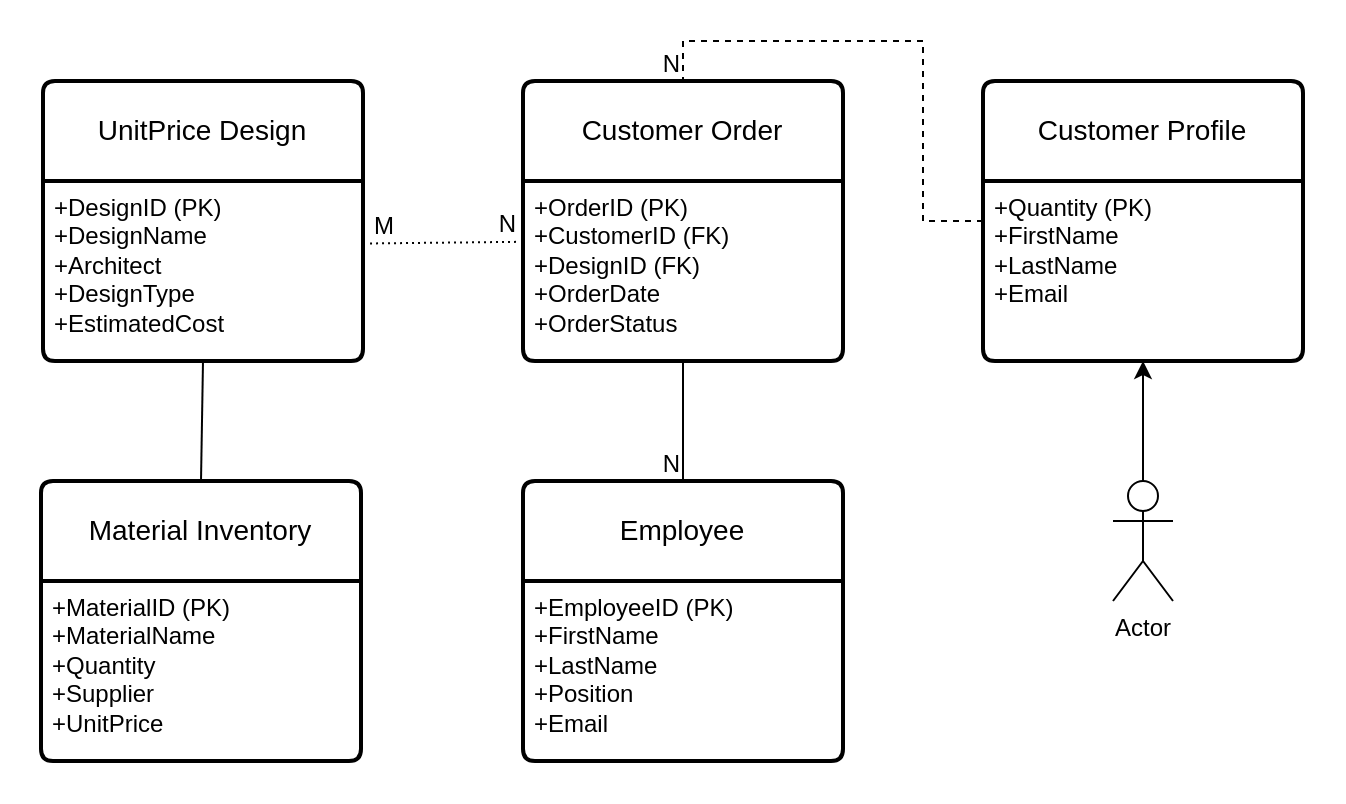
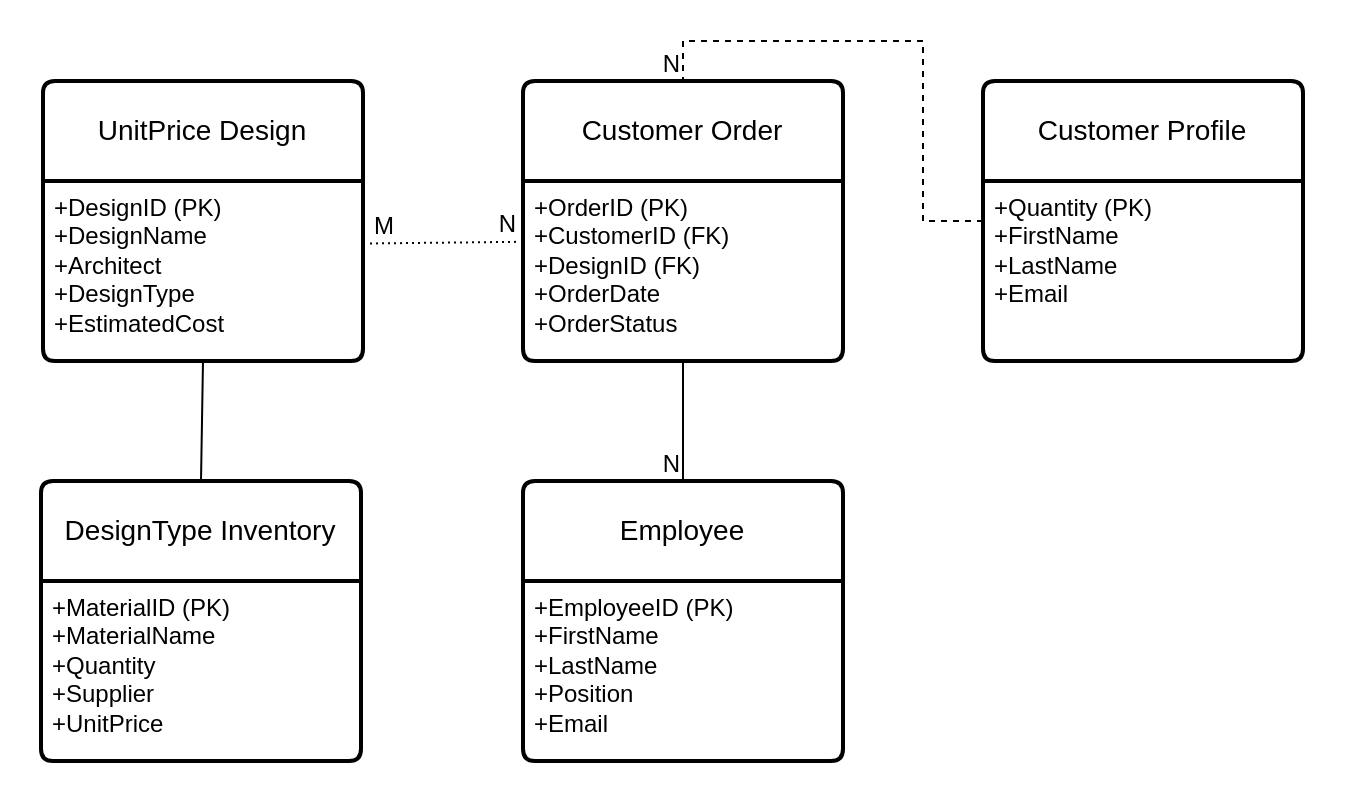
(1143, 428) -> none
(201, 531) -> (201, 531)
(1143, 541) -> none
